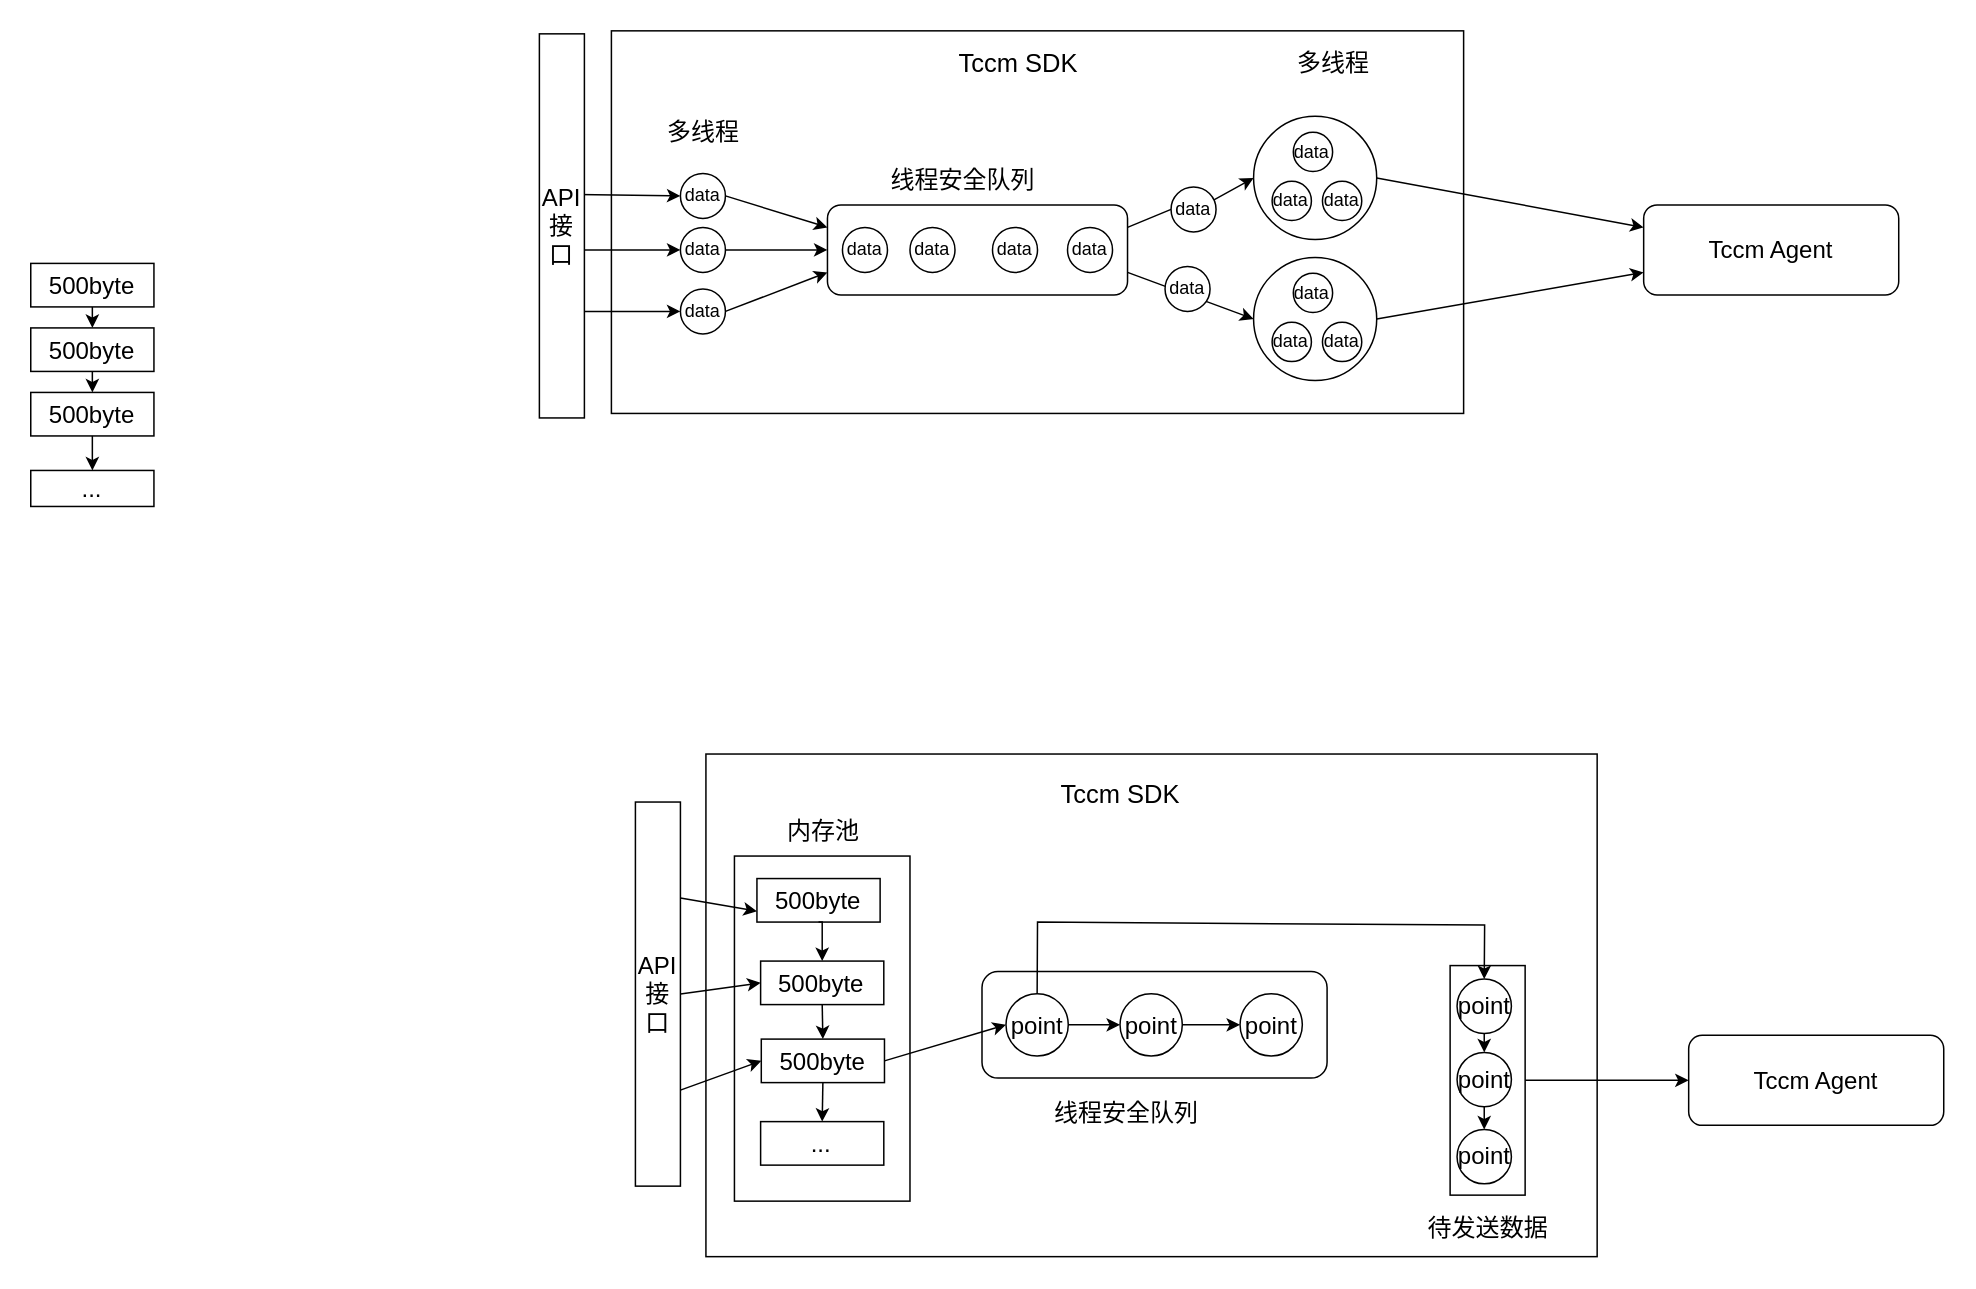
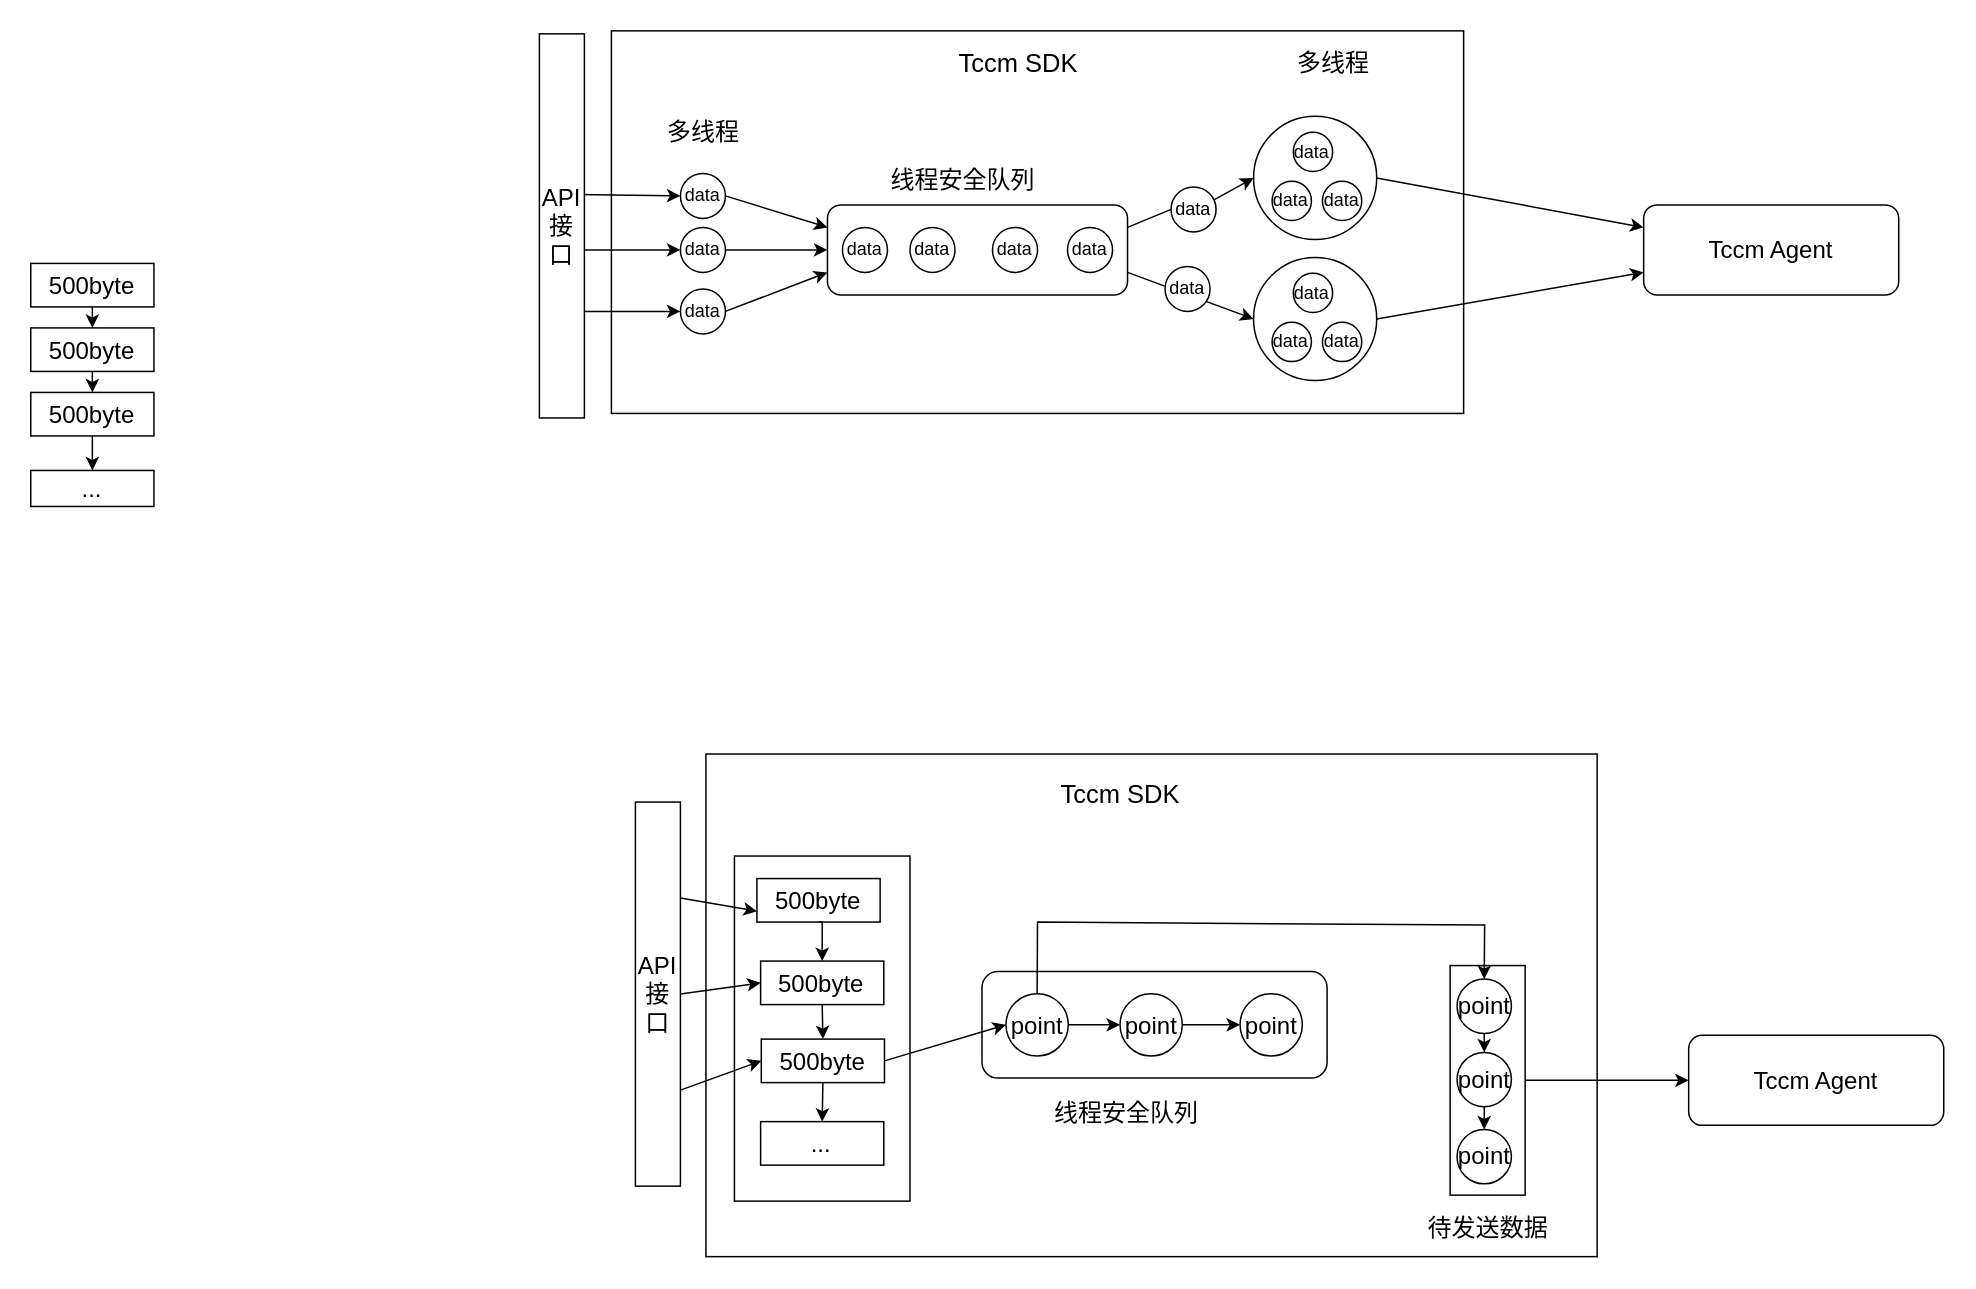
(822, 830) -> none
